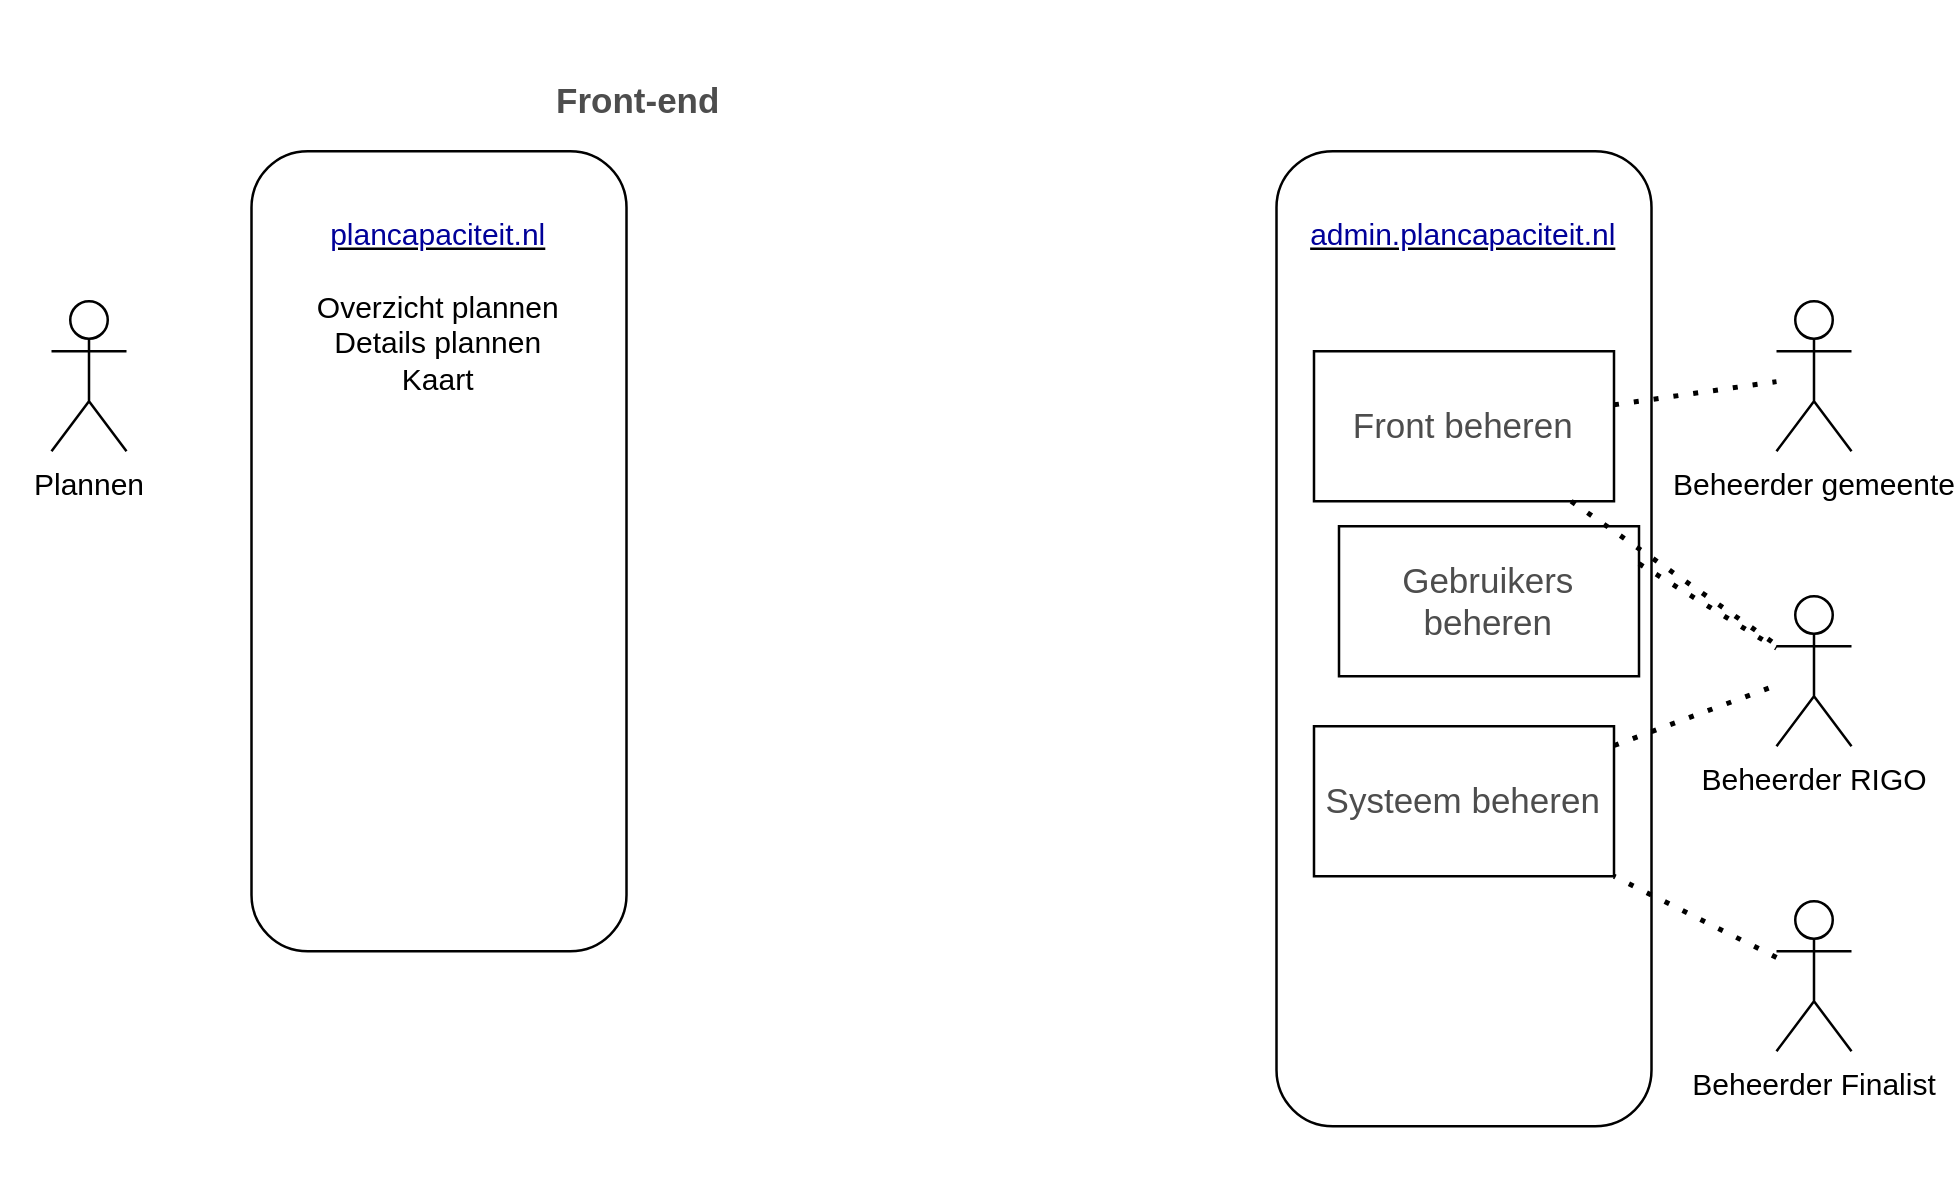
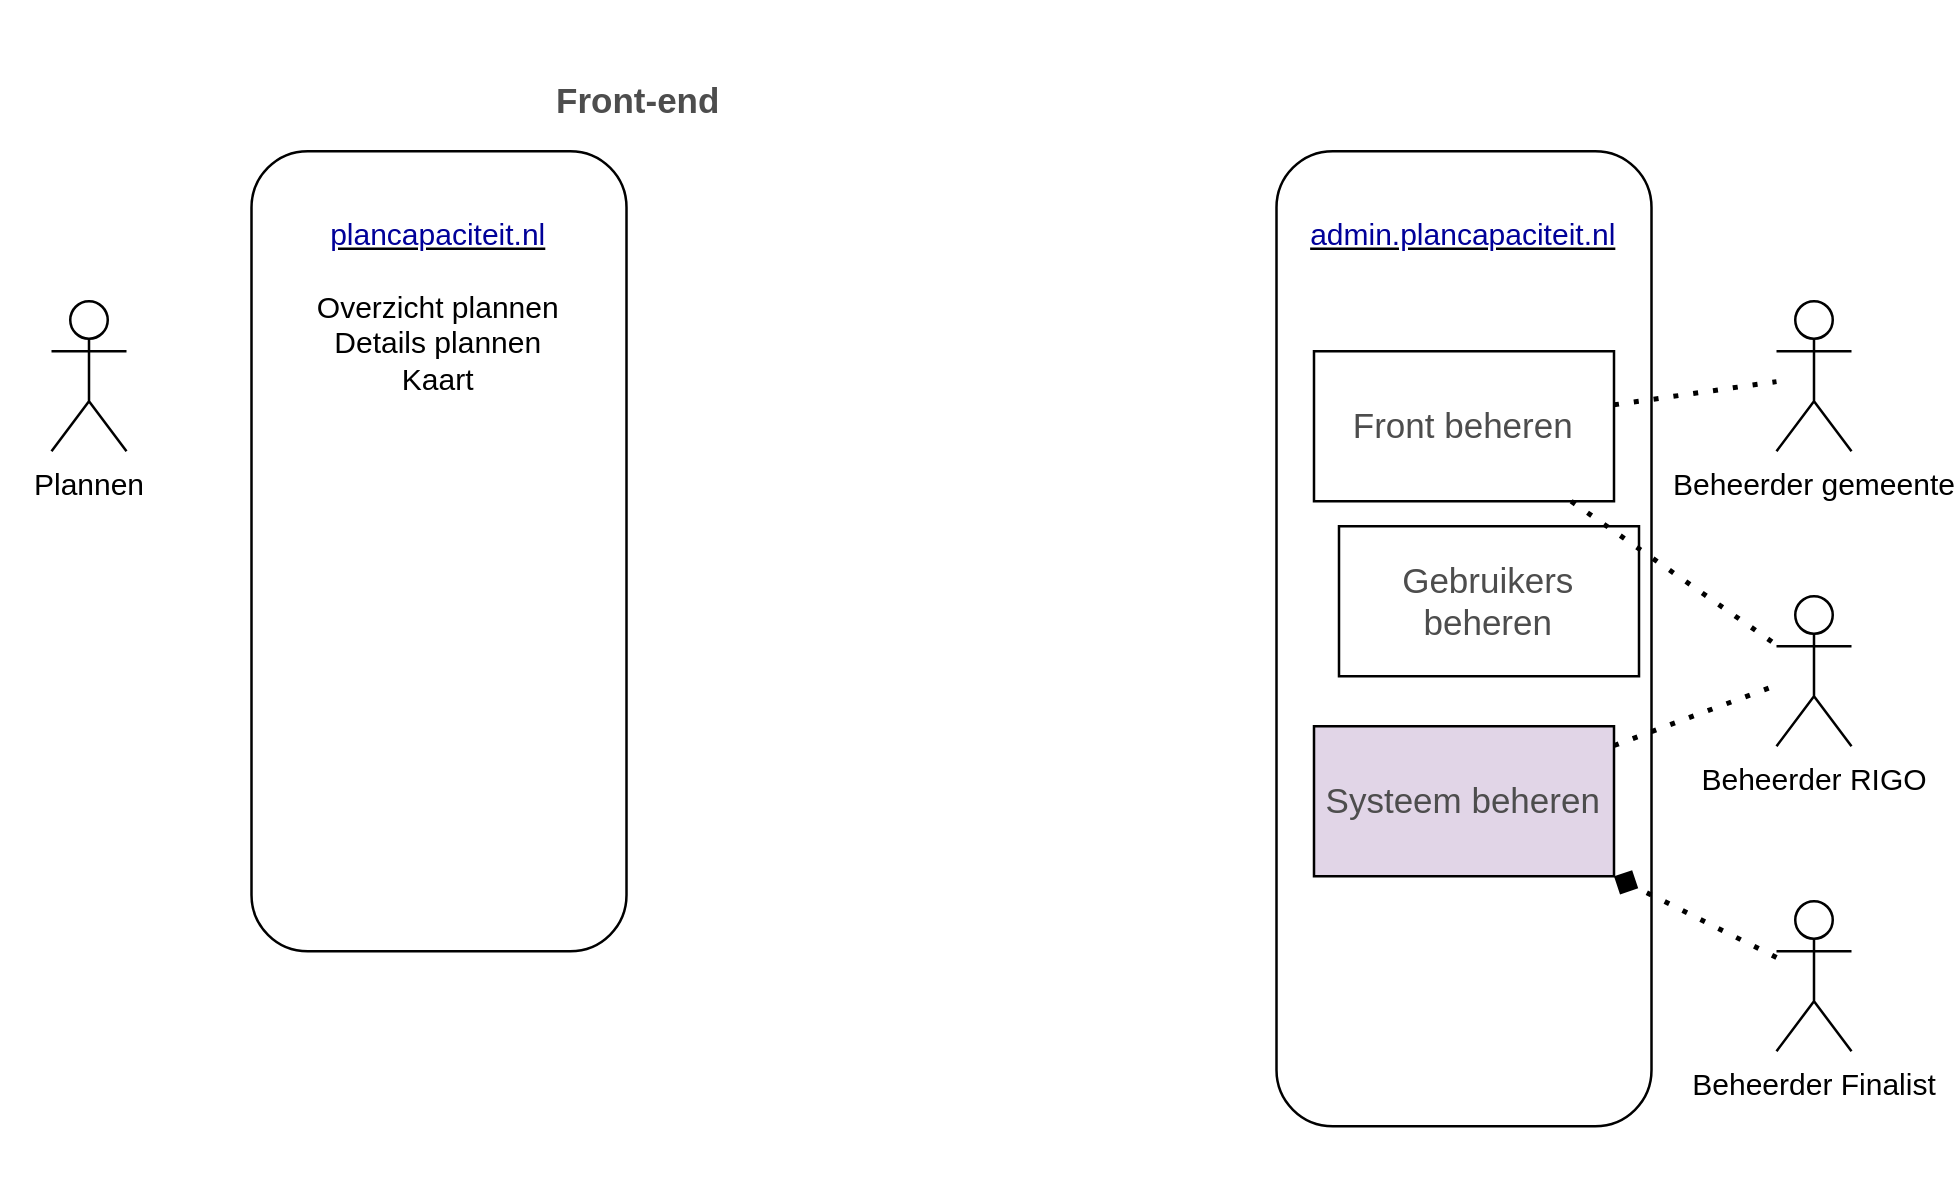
(1658, 575) -> none
(1464, 801) -> (1464, 801)
(1626, 883) -> (1637, 888)
